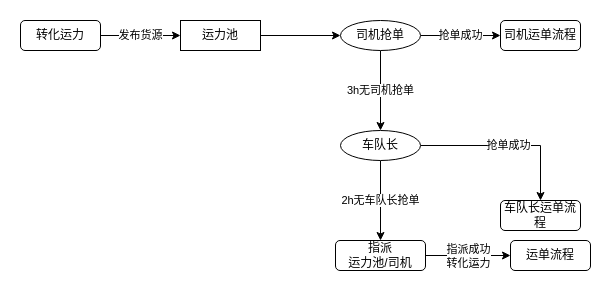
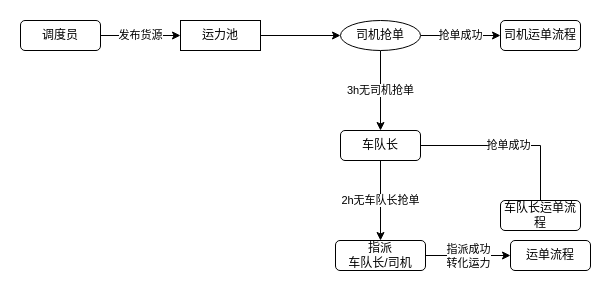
(61, 36) -> (61, 36)
(381, 146) -> (381, 146)
(541, 192) -> (541, 195)
(381, 256) -> (381, 256)
